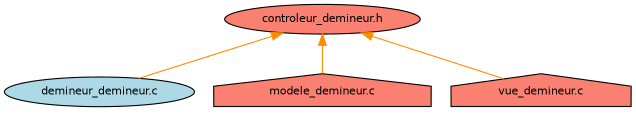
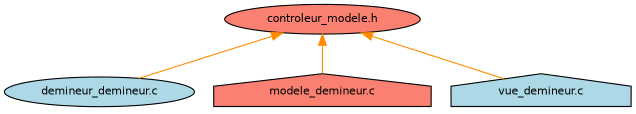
(322, 19) -> (322, 19)
(541, 92) -> (541, 92)
